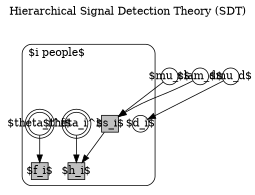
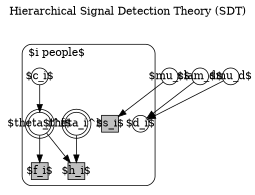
none -> (40, 76)
(160, 96) -> (174, 98)
(95, 144) -> (56, 145)
